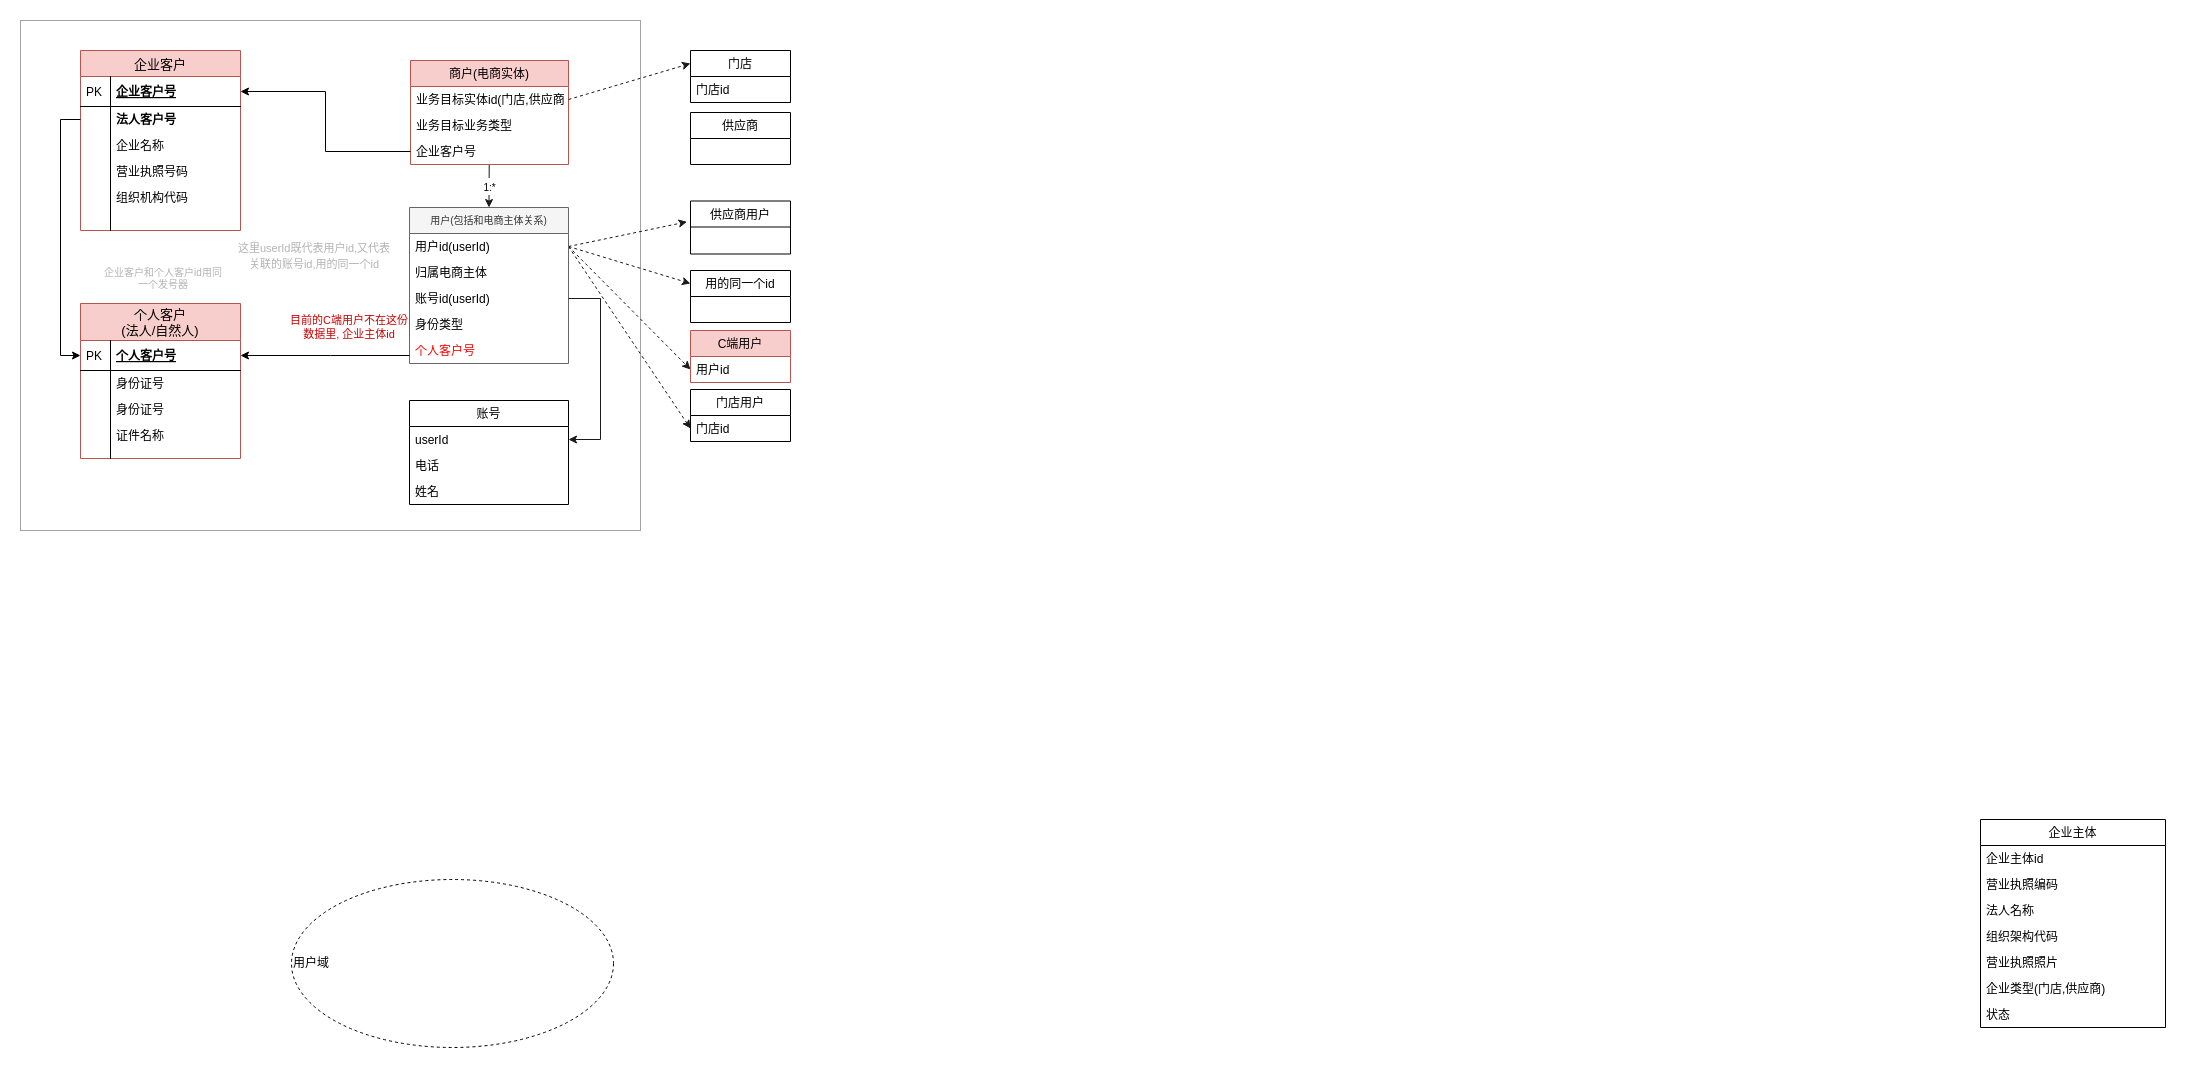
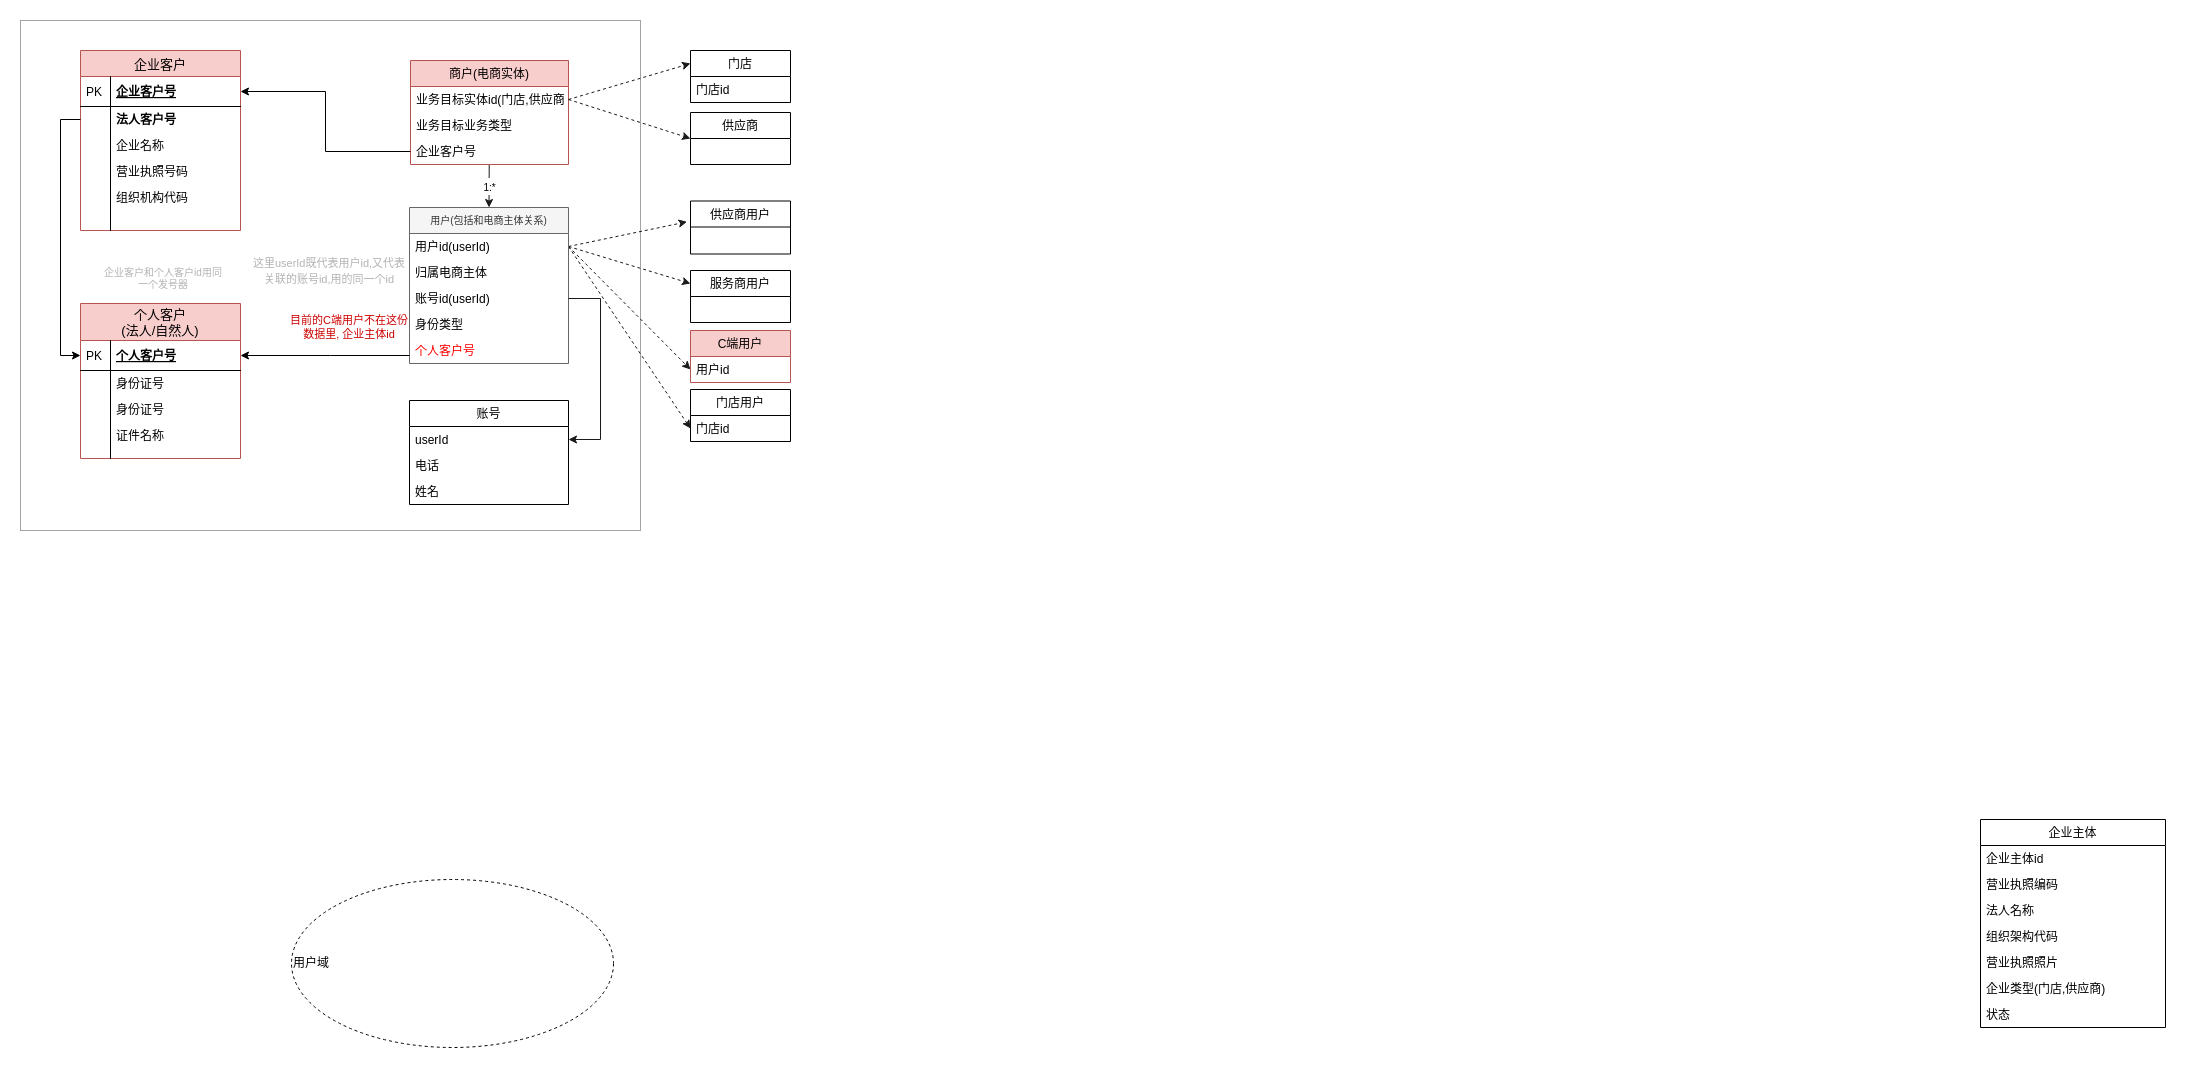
none -> (627, 118)
(315, 256) -> (330, 271)
(740, 284) -> (740, 284)
